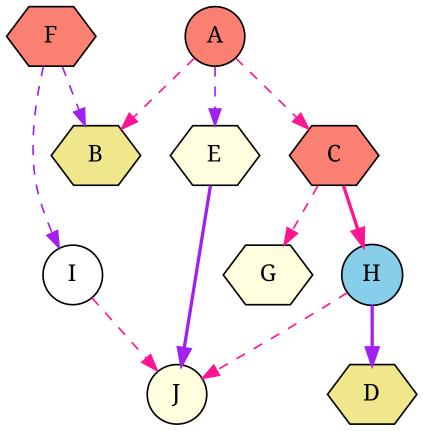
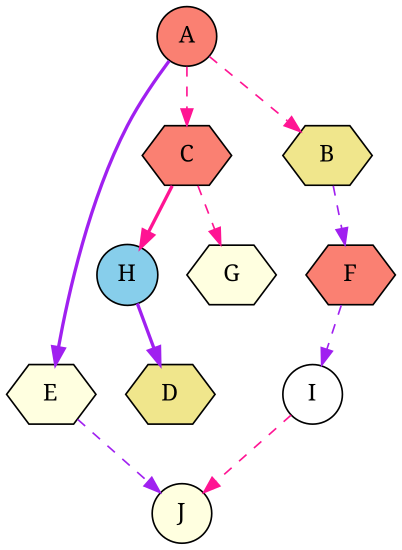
(71, 88) -> (337, 207)
(215, 88) -> (97, 198)
(197, 267) -> (113, 450)
(282, 332) -> none
